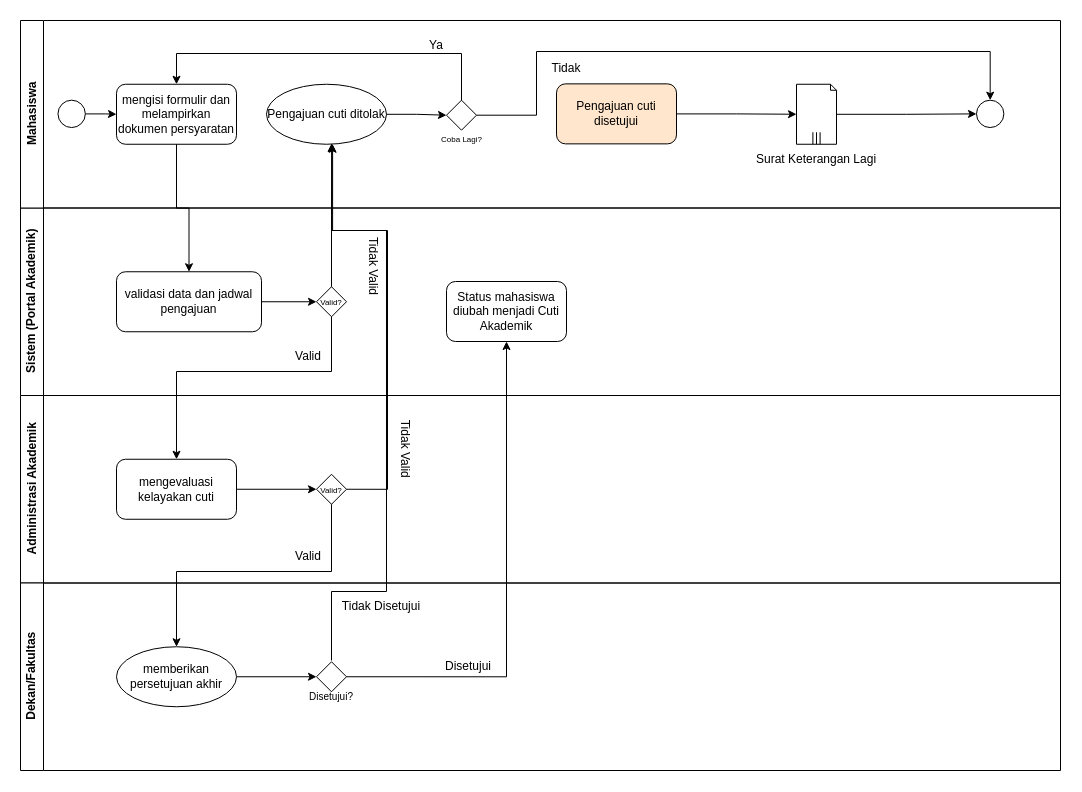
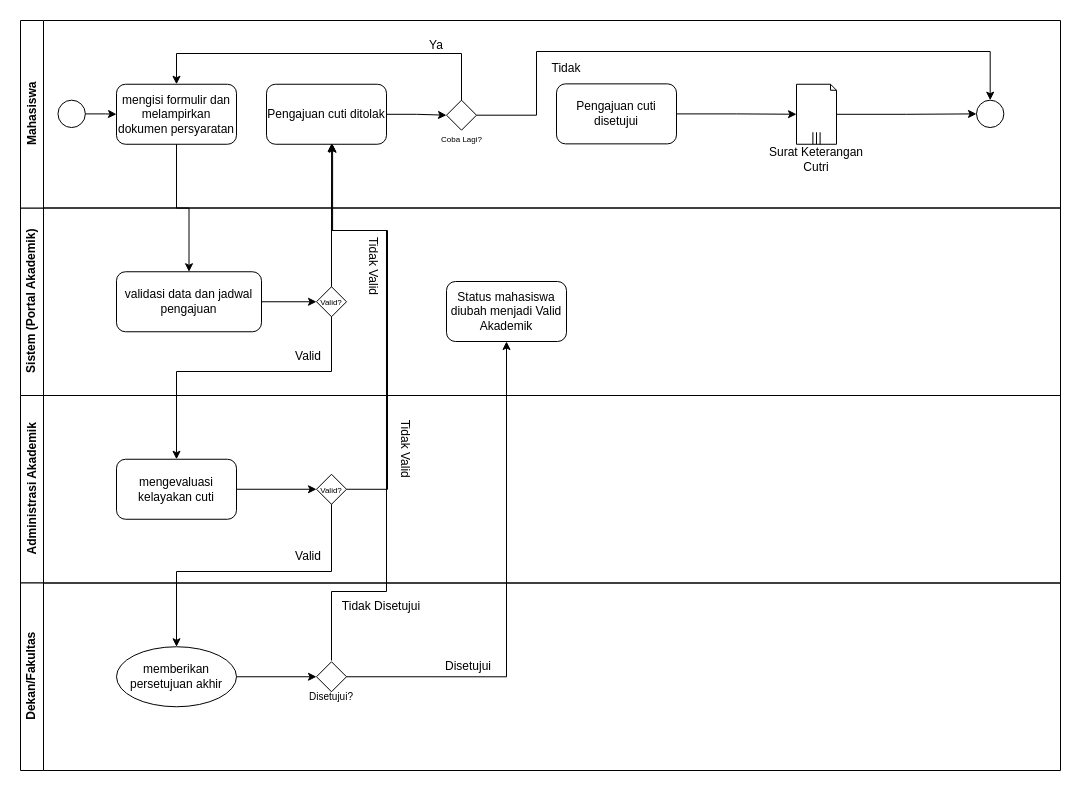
(327, 114) -> (327, 114)
(617, 114) -> (617, 114)
(817, 160) -> (817, 160)
(507, 312) -> (507, 312)
